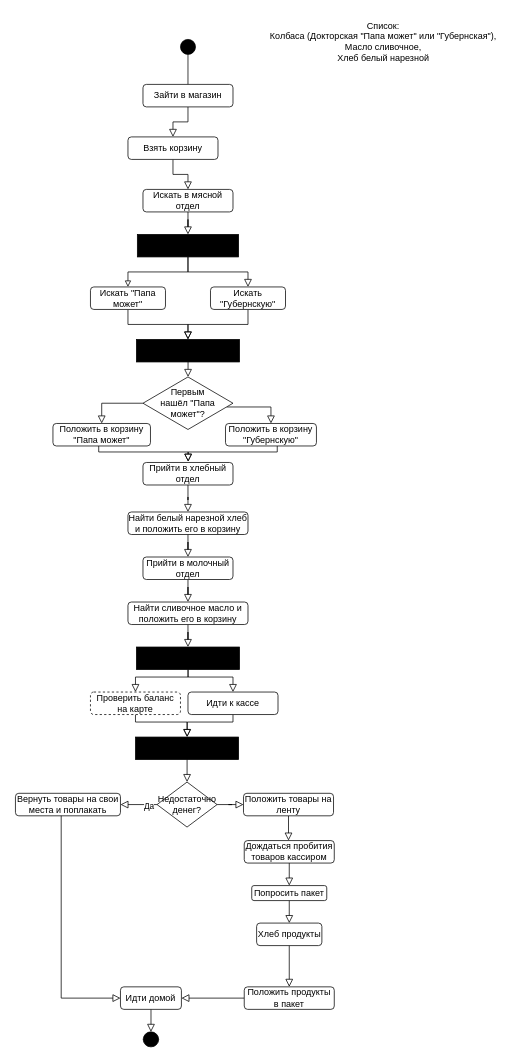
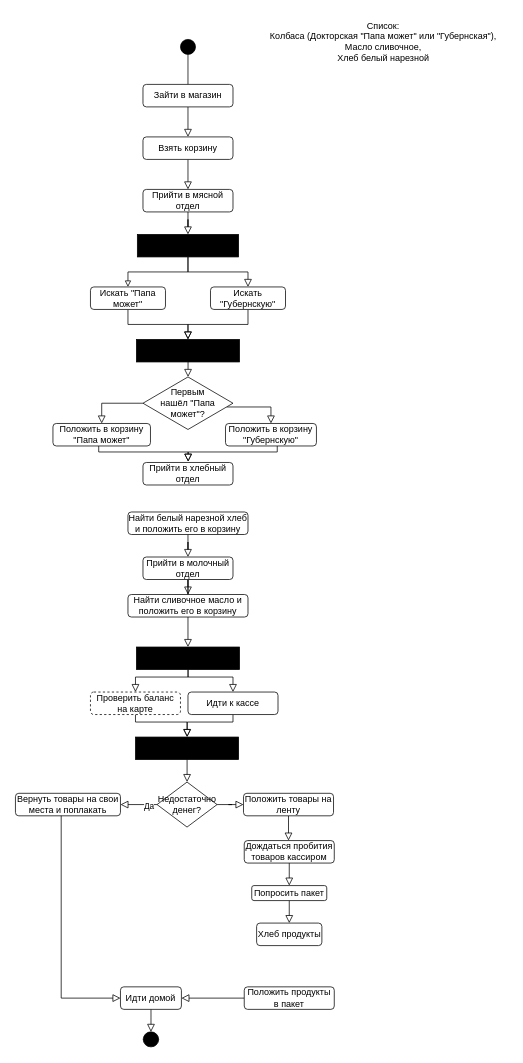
(173, 148) -> (188, 148)
(188, 201) -> (188, 201)
(188, 497) -> none
(188, 613) -> (188, 606)
(289, 962) -> none
